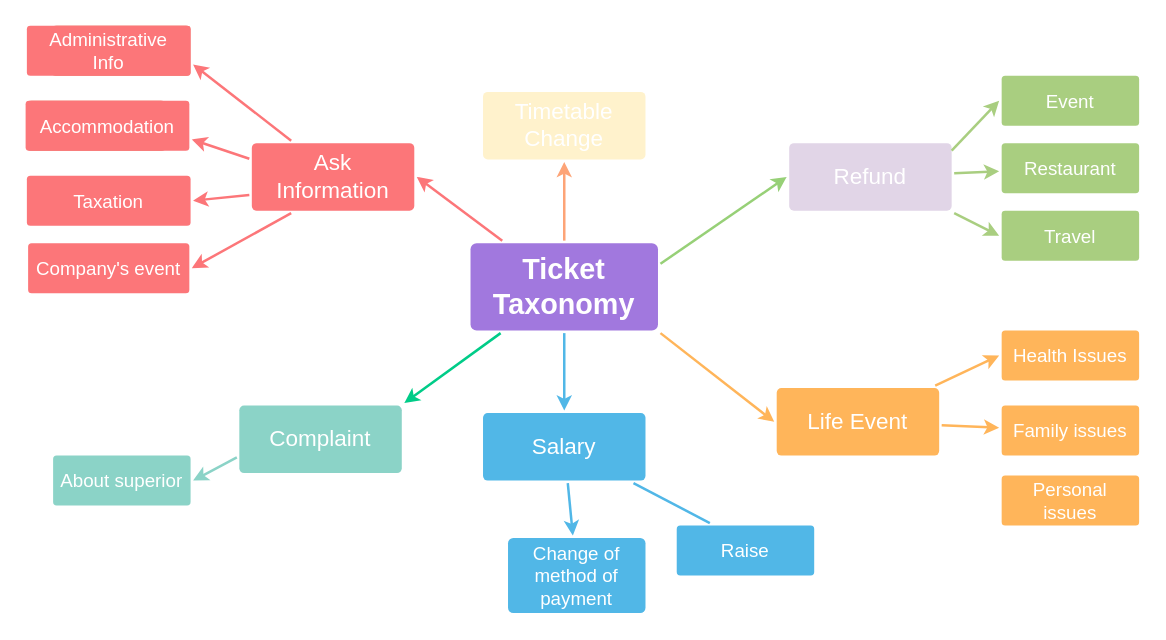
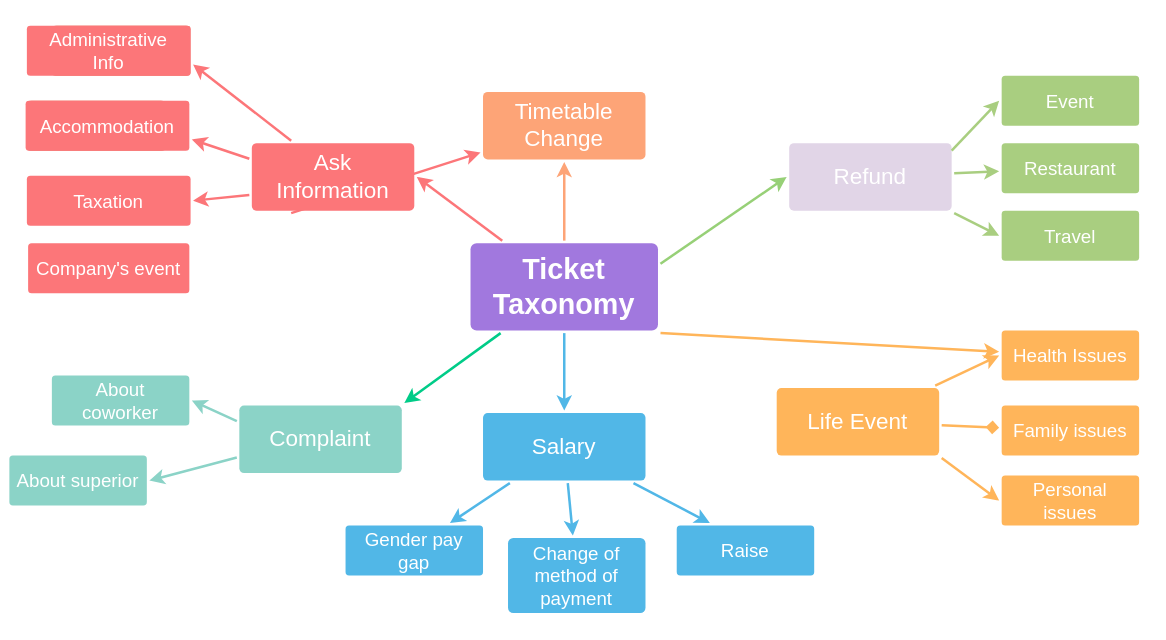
(564, 126) -> (564, 126)
(247, 238) -> (441, 165)
(713, 374) -> (825, 342)
none -> (121, 401)
none -> (220, 413)
(986, 427) -> (986, 427)
none -> (966, 476)
(122, 481) -> (78, 481)
none -> (485, 500)
(704, 520) -> (699, 517)
none -> (414, 551)
